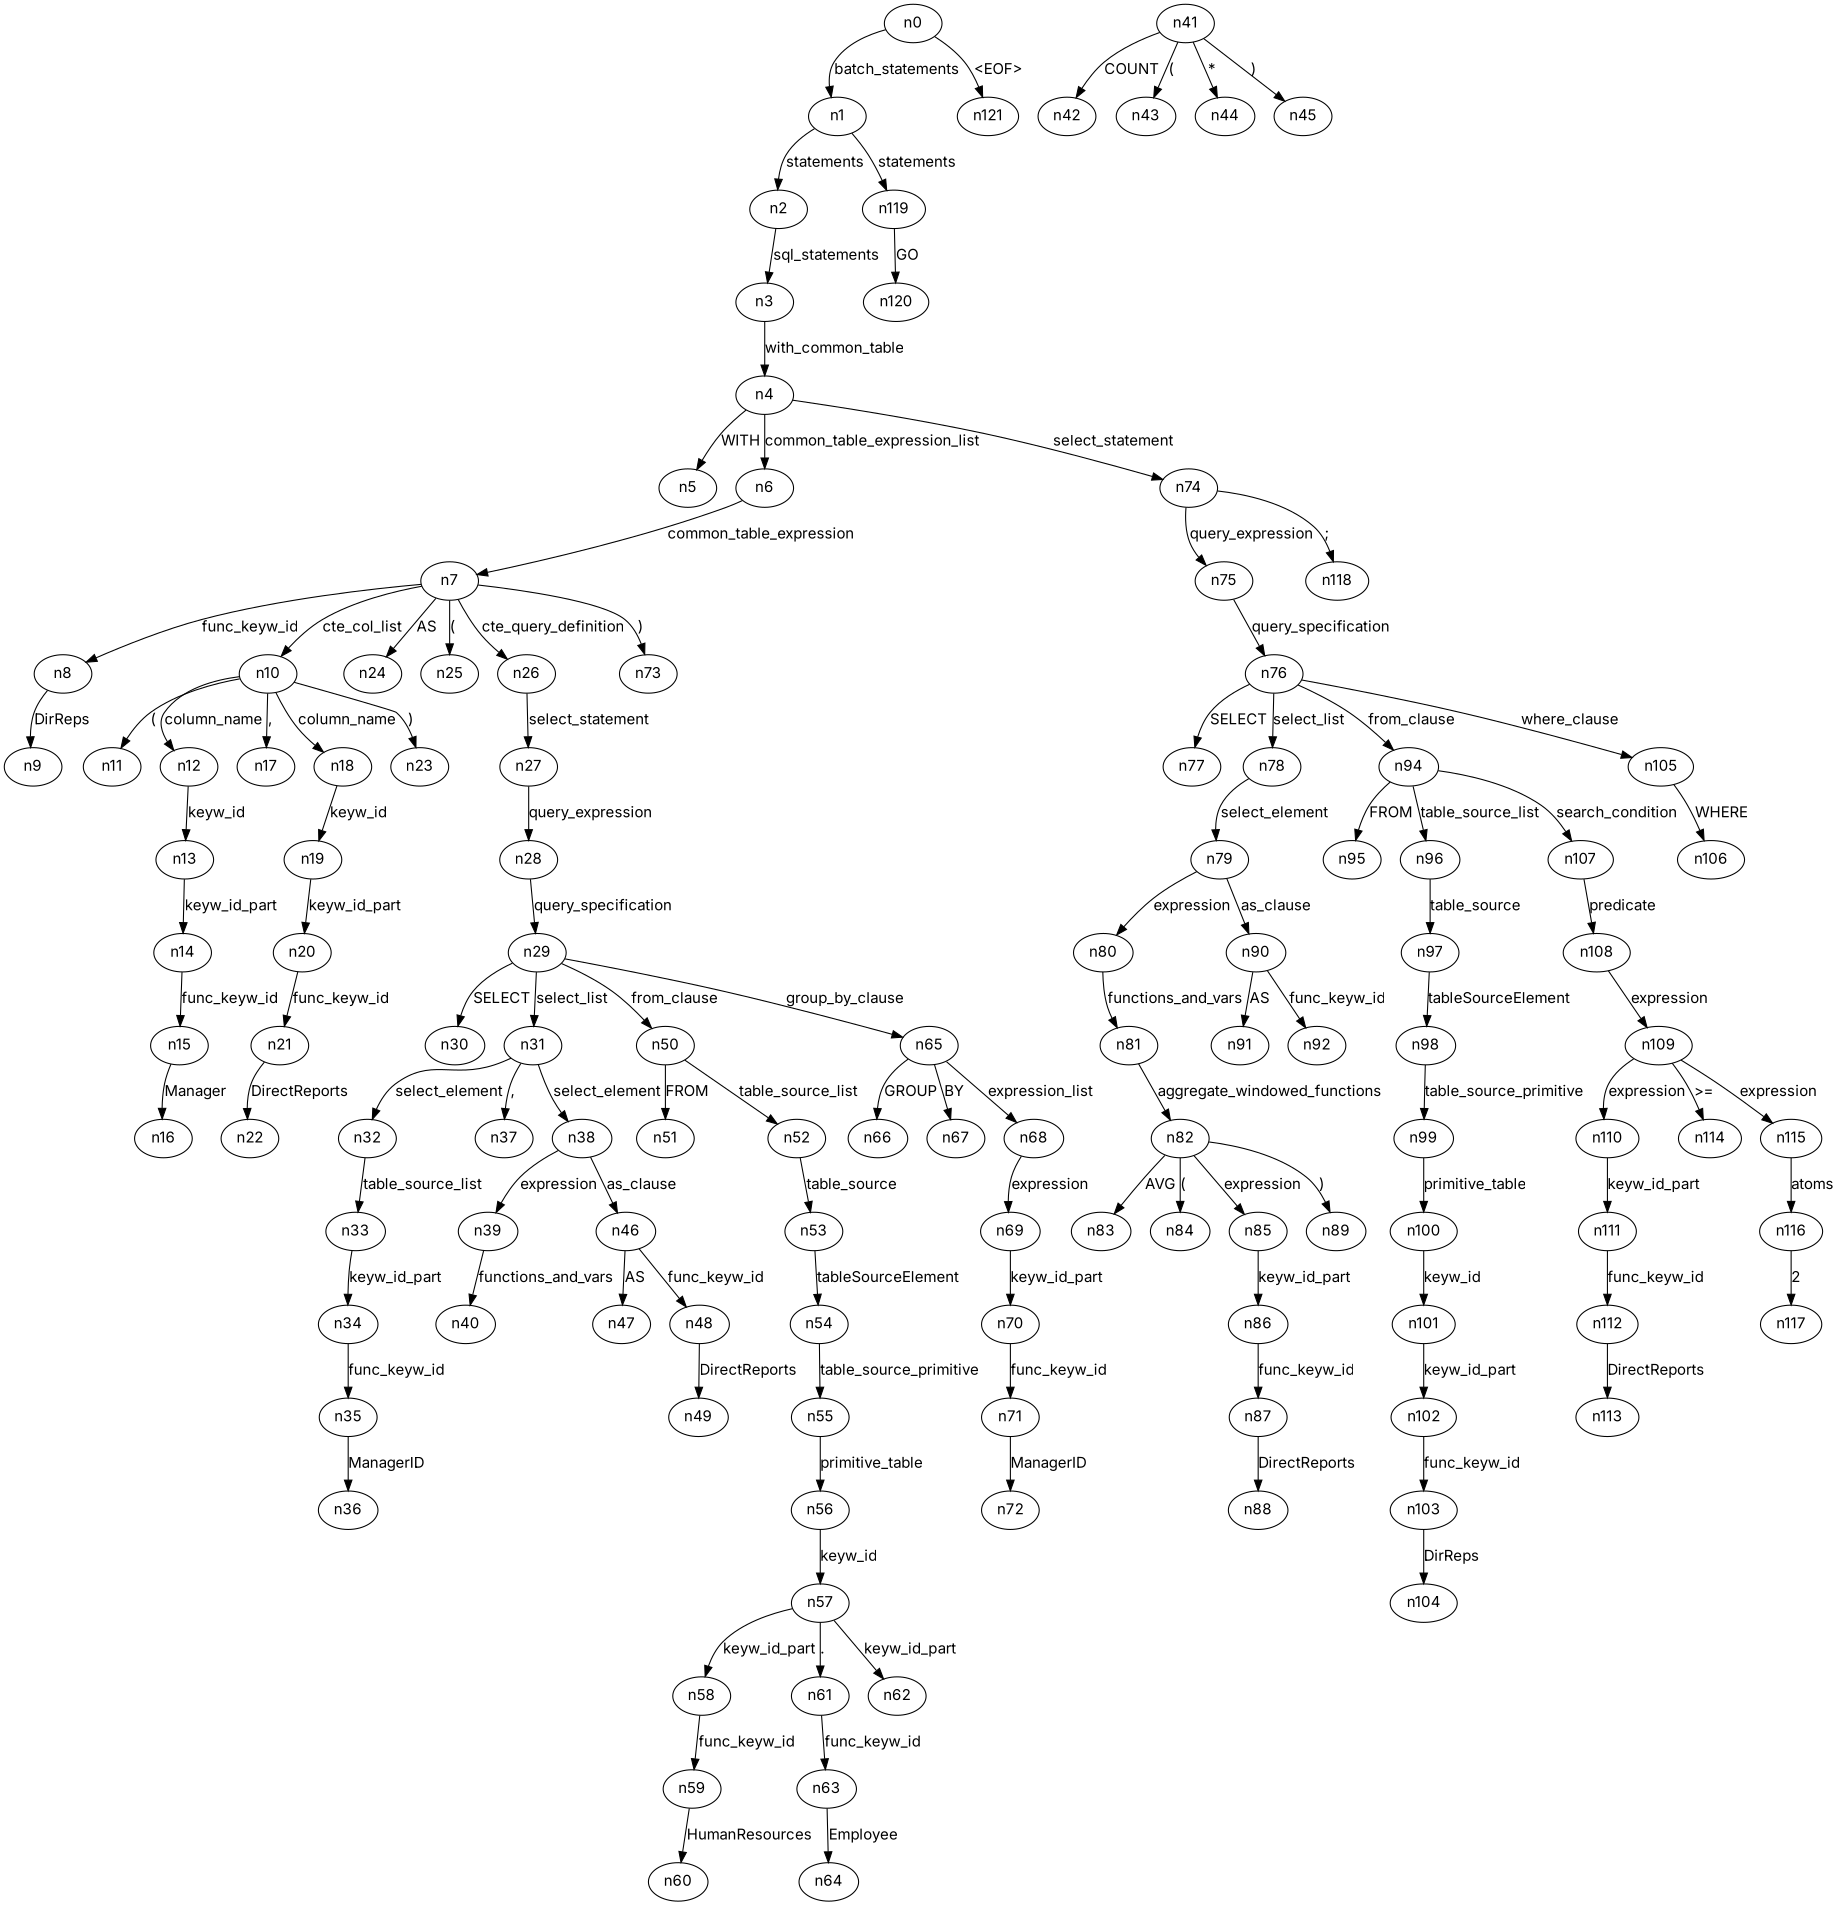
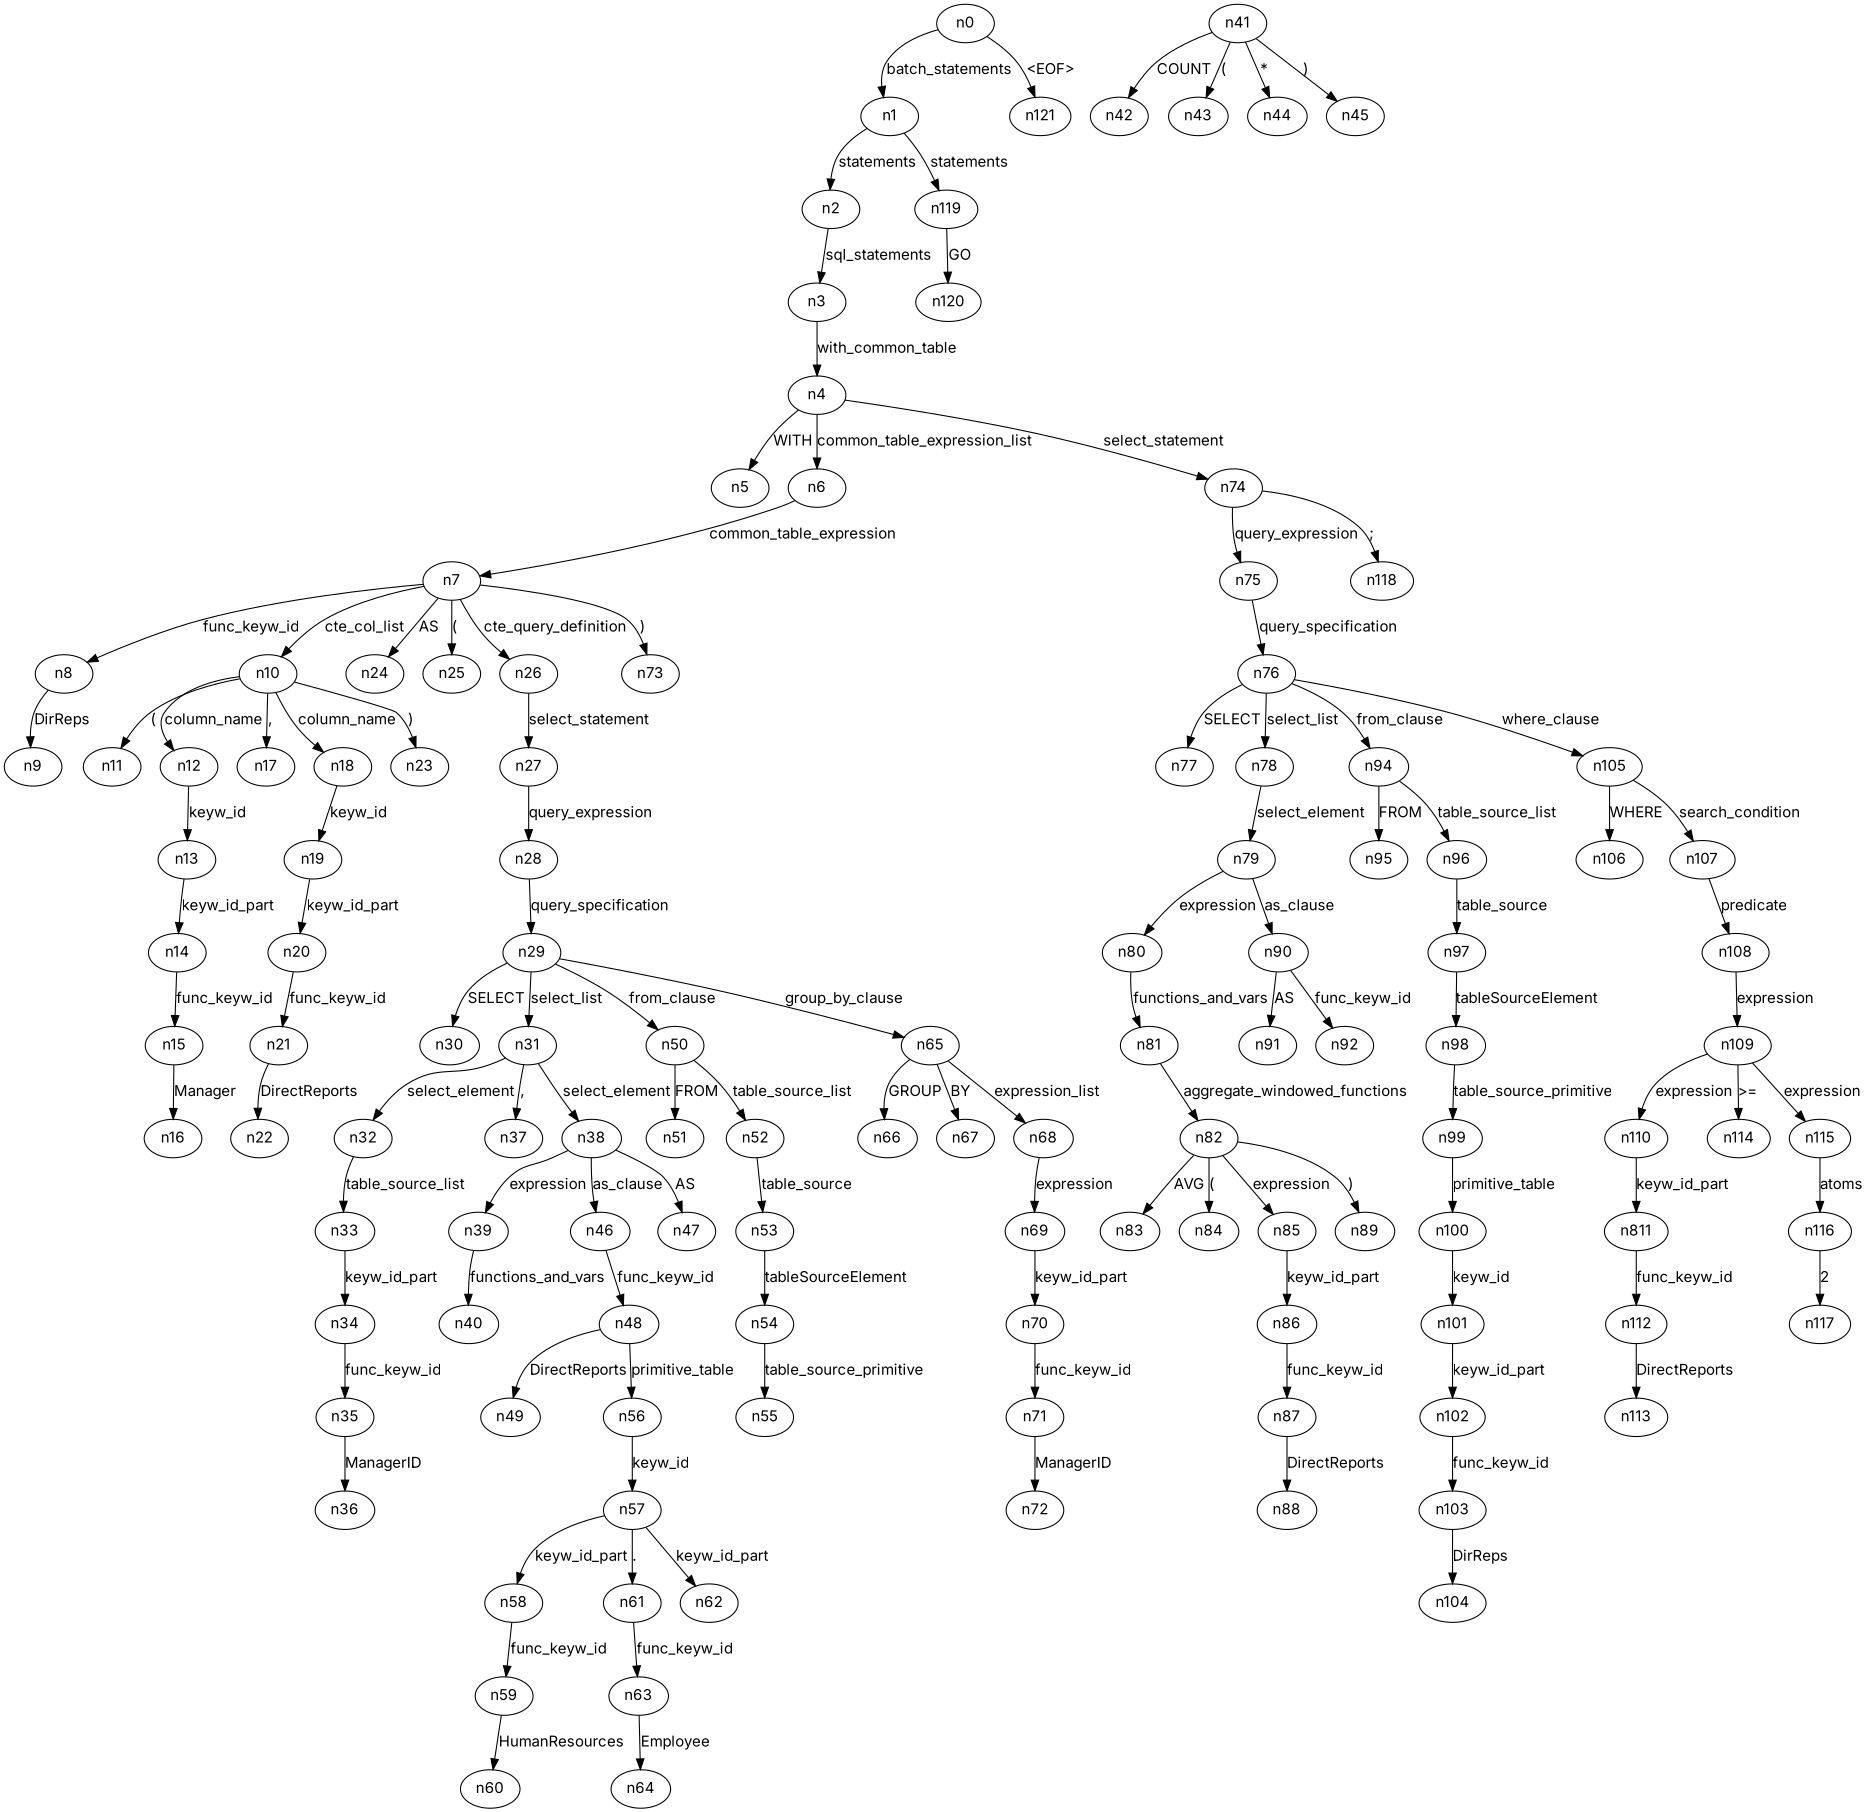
(1509, 788) -> (1664, 802)
(1607, 1231) -> (1636, 1231)
(624, 1273) -> (653, 1169)
(820, 1458) -> (630, 1365)
